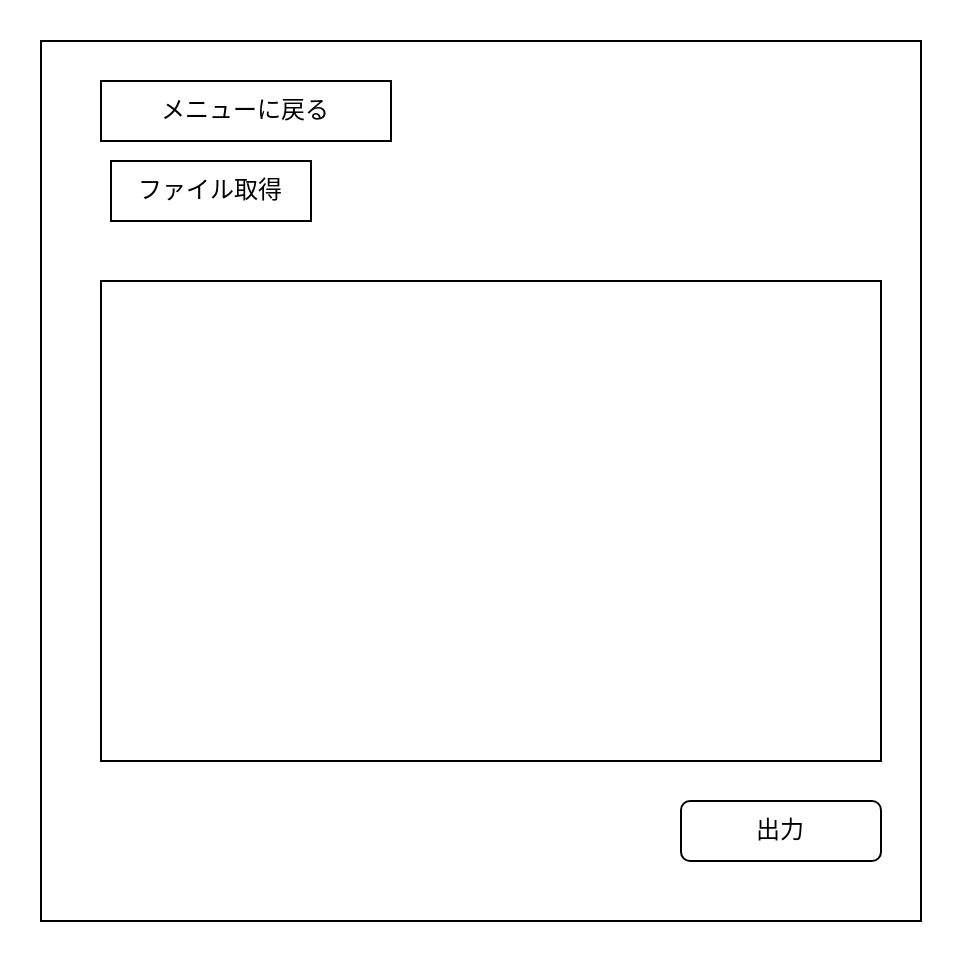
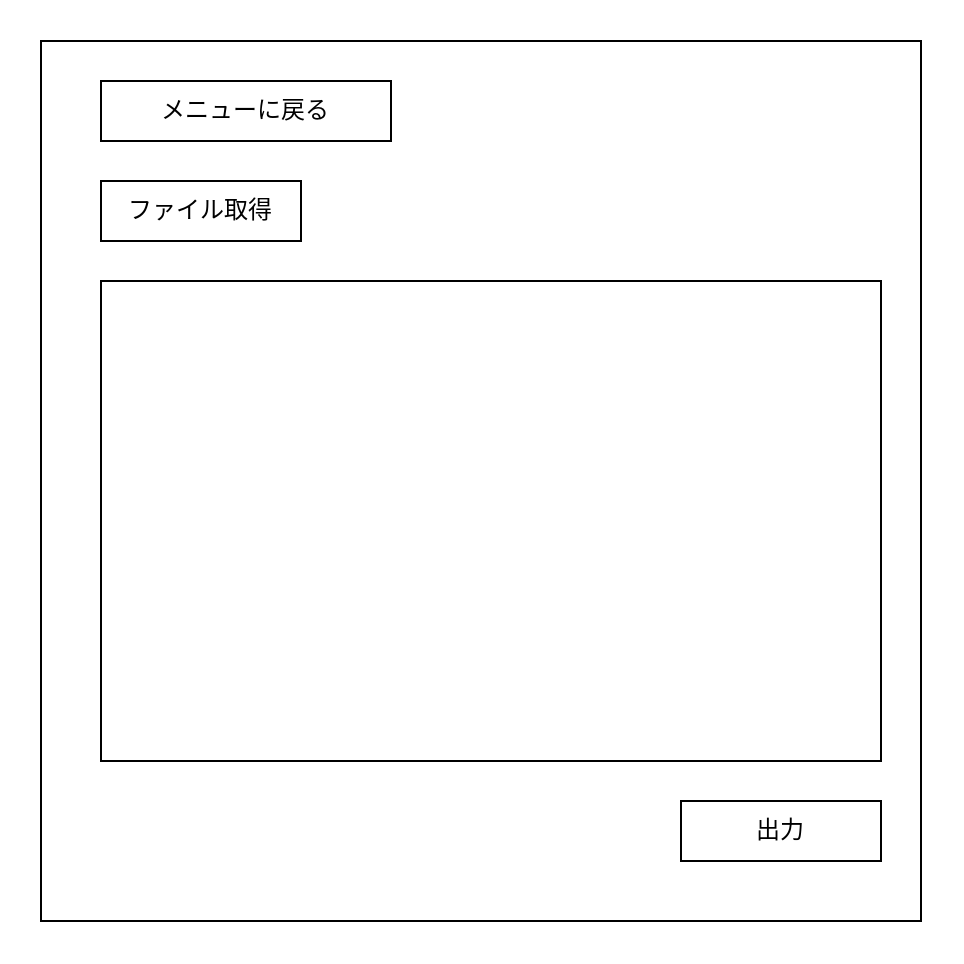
(211, 191) -> (201, 211)
(781, 831) -> (781, 831)
